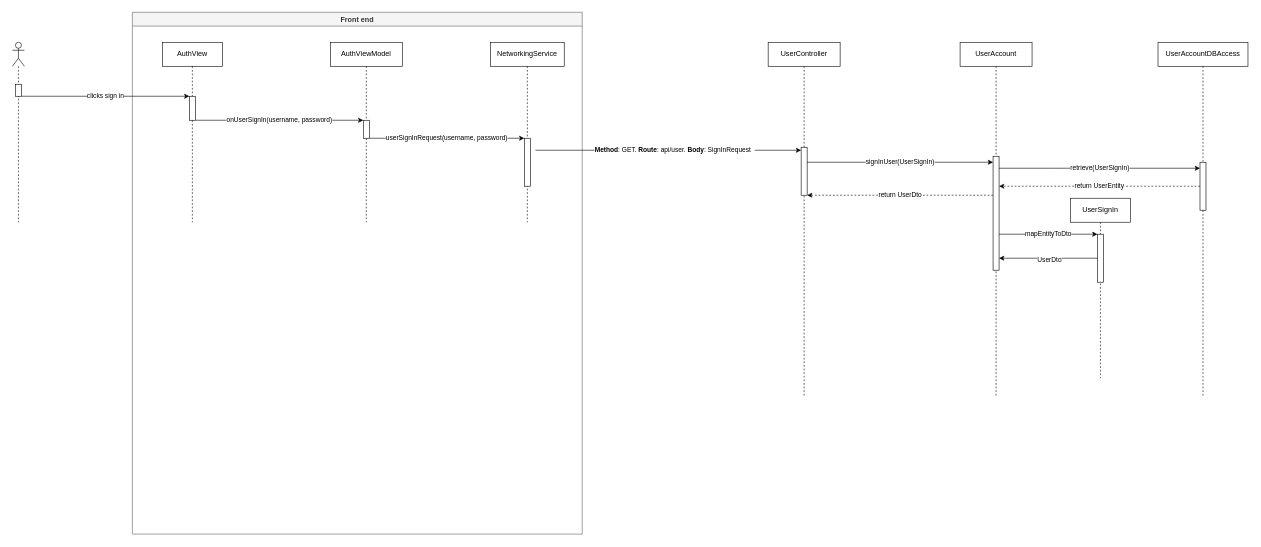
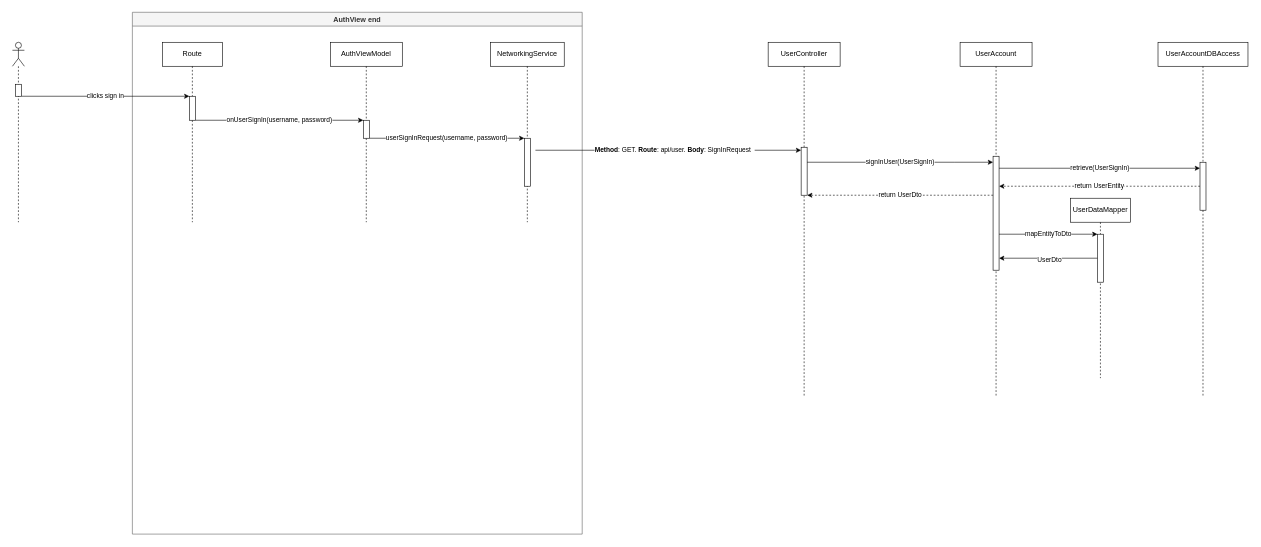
(357, 20) -> (357, 20)
(192, 54) -> (192, 54)
(1101, 210) -> (1101, 210)
